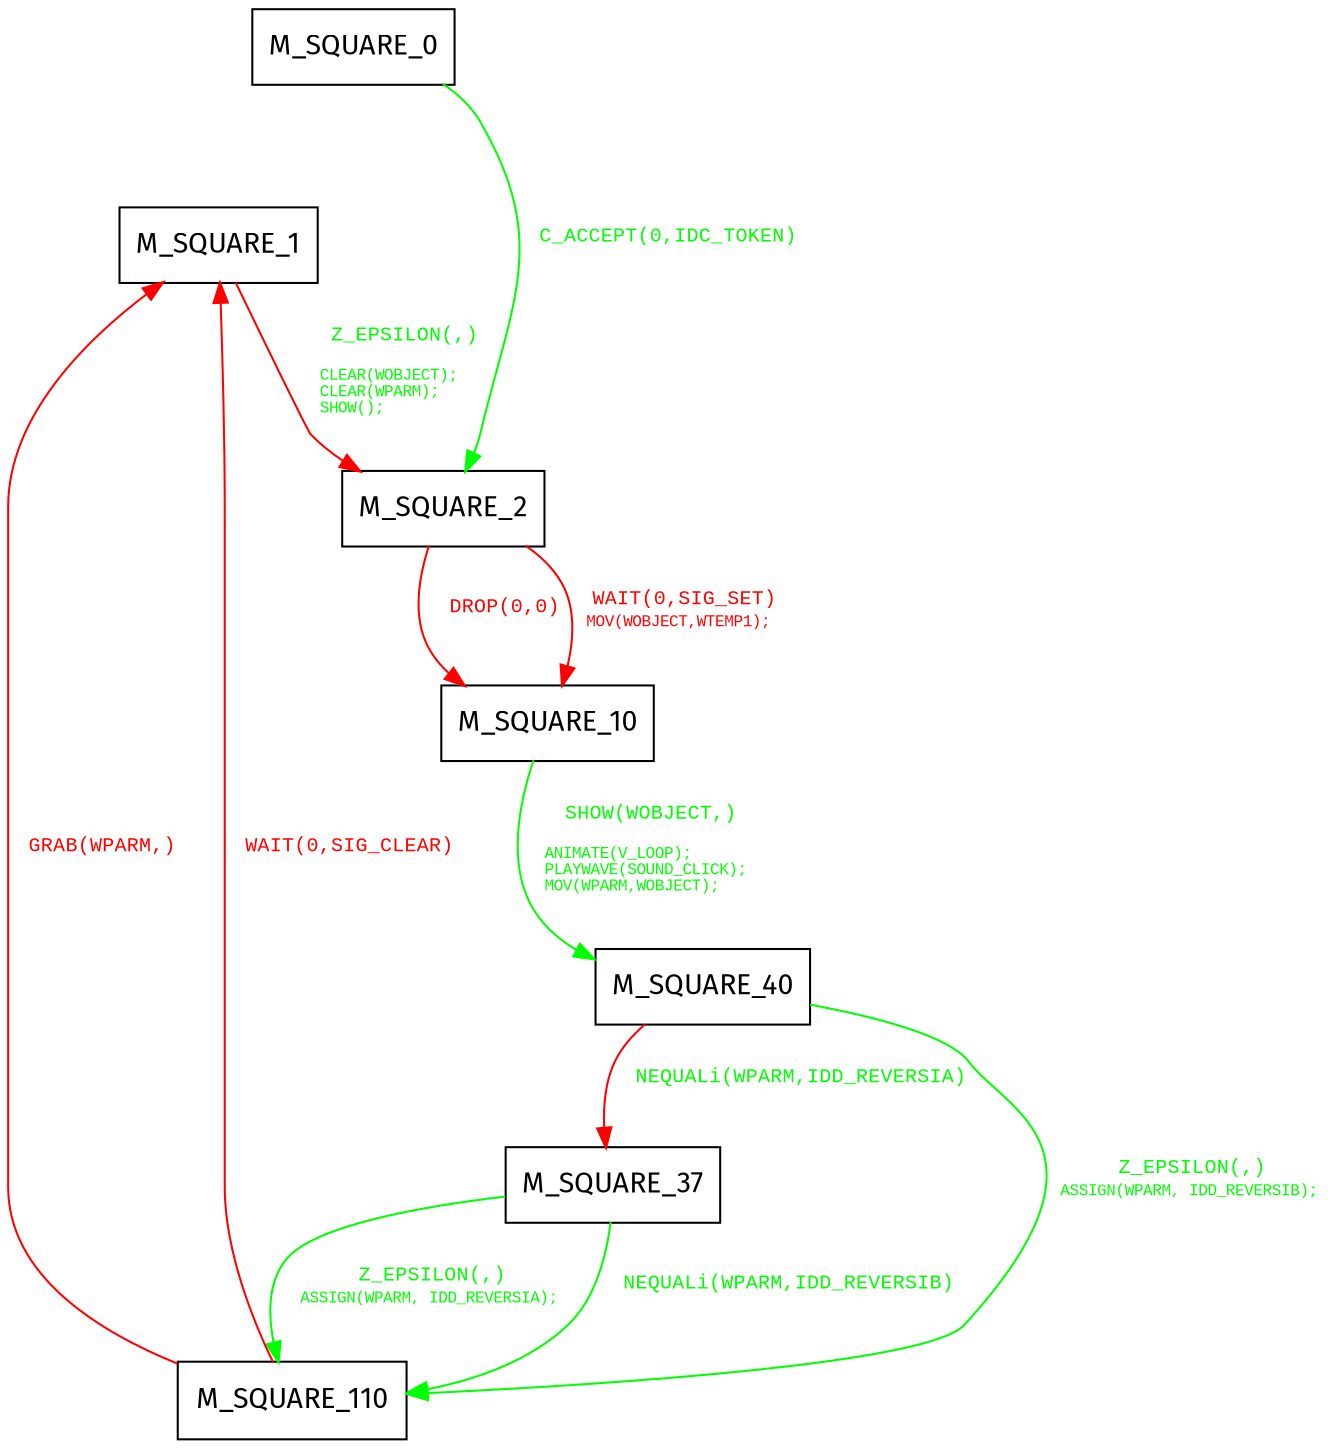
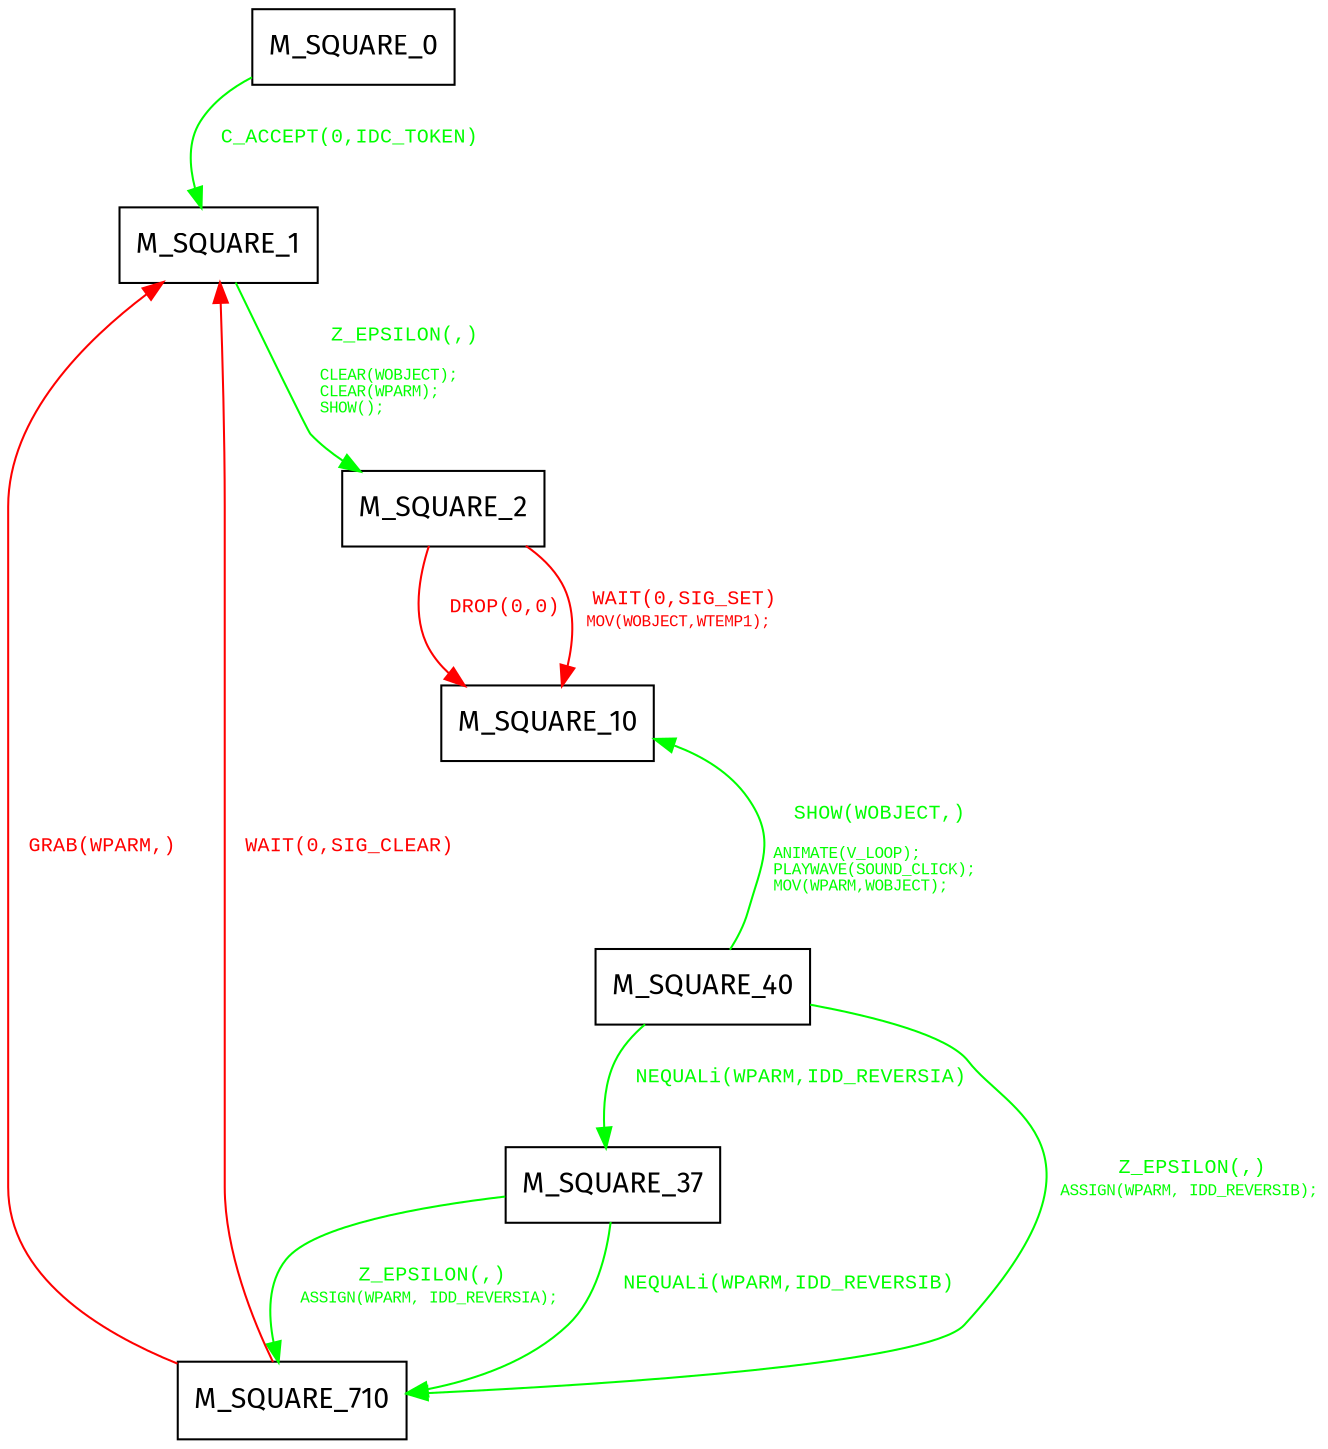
(519, 260) -> (200, 121)
(282, 378) -> (282, 378)
(519, 865) -> (763, 829)
(611, 1071) -> (611, 1071)
(292, 1401) -> (292, 1401)
